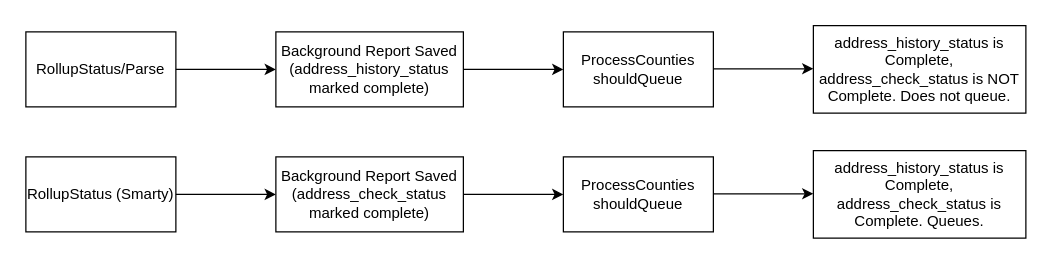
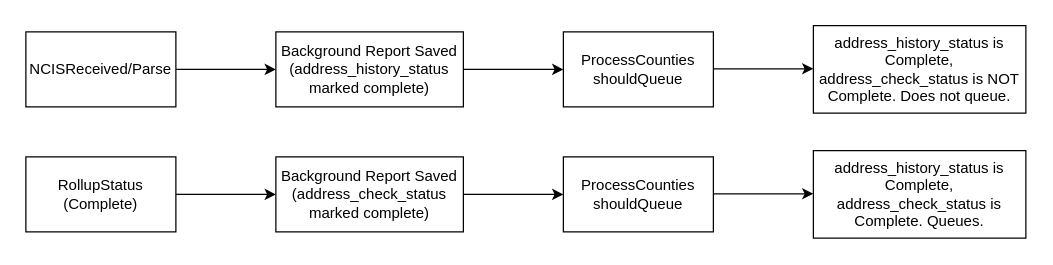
(101, 69) -> (101, 69)
(101, 194) -> (101, 194)
